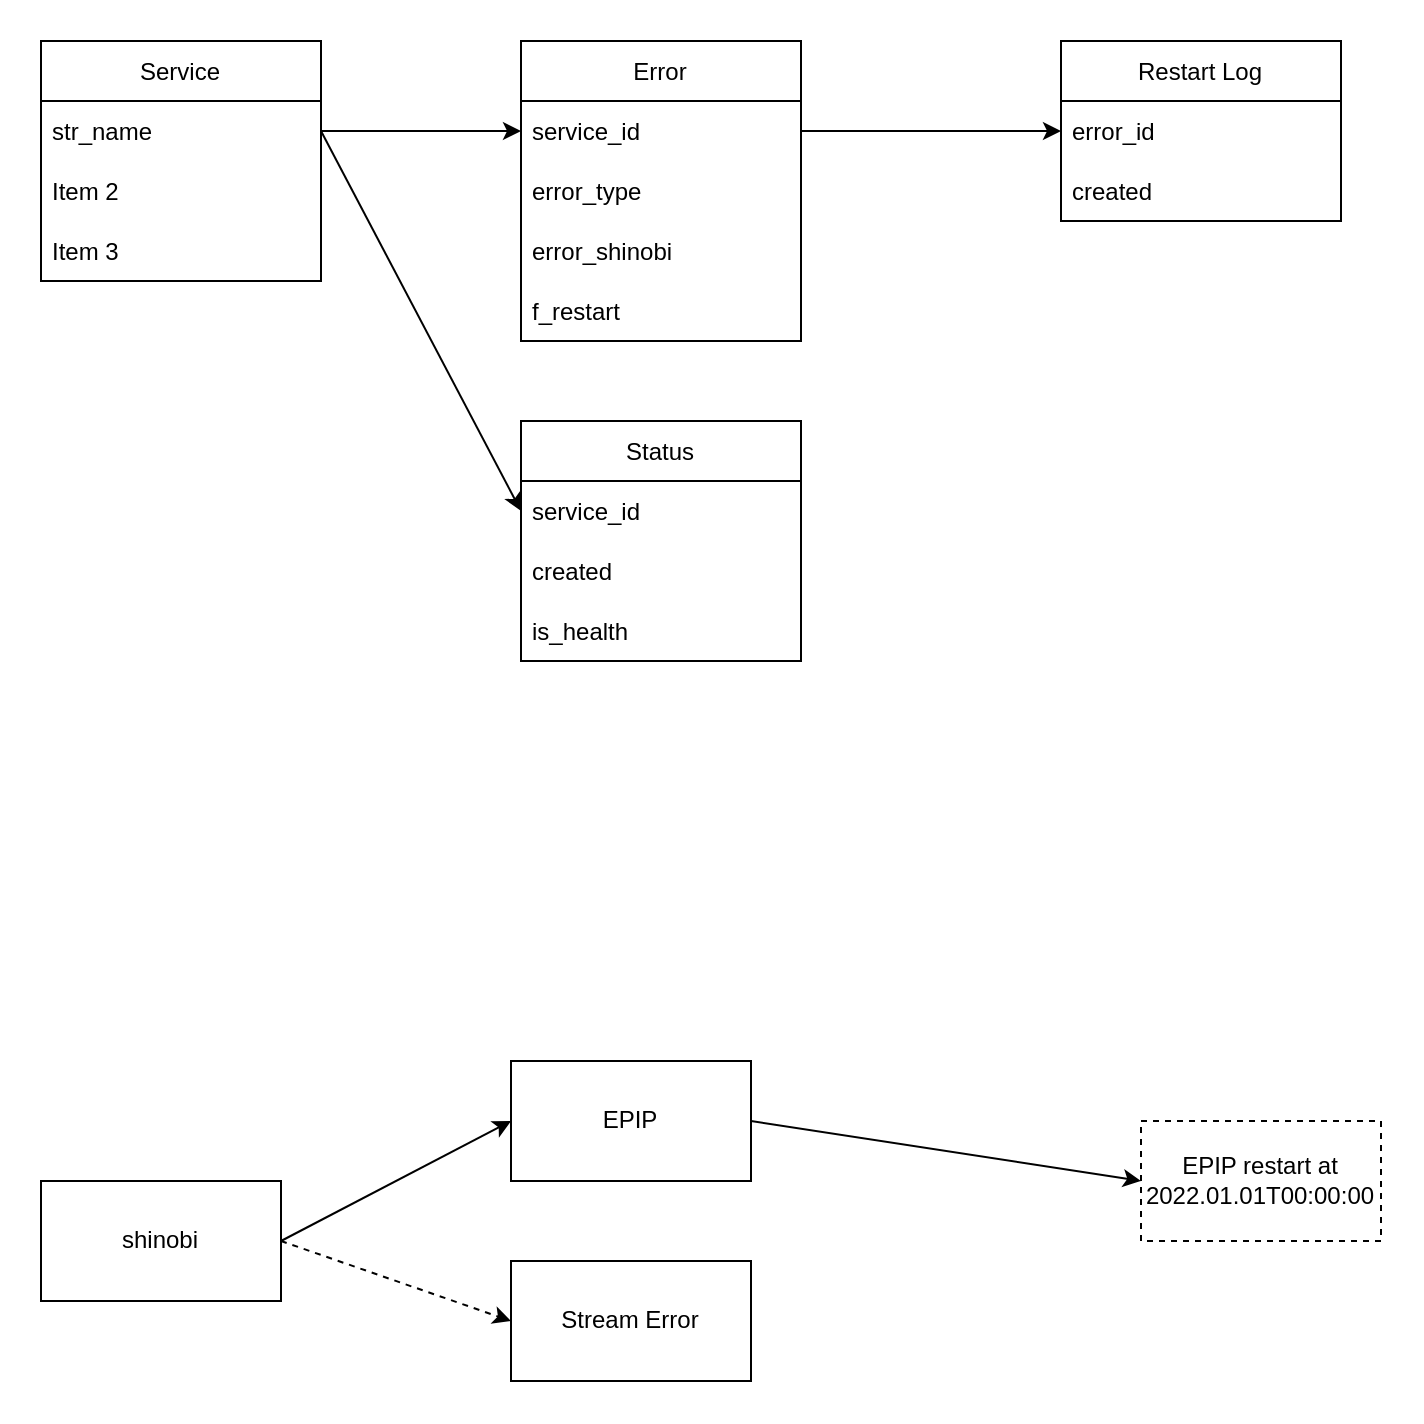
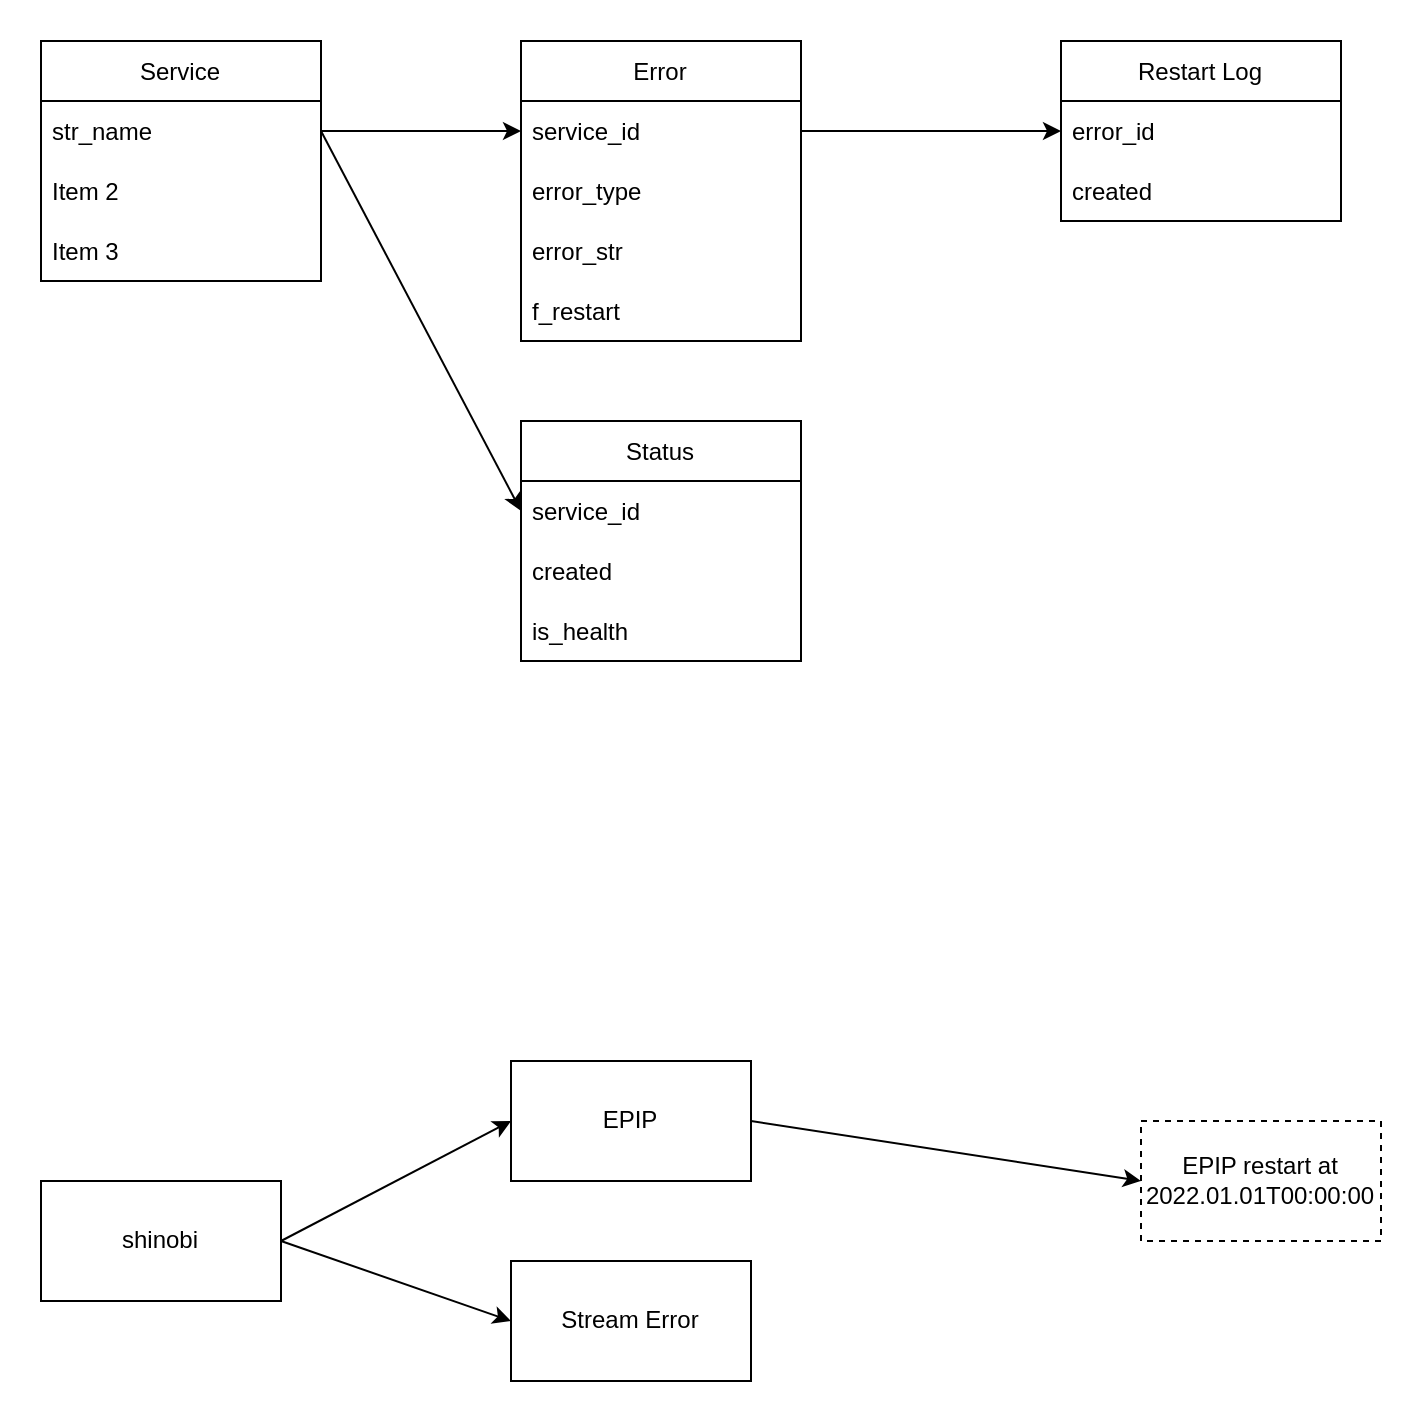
(613, 252) -> (592, 252)
(391, 1279) -> (391, 1279)
